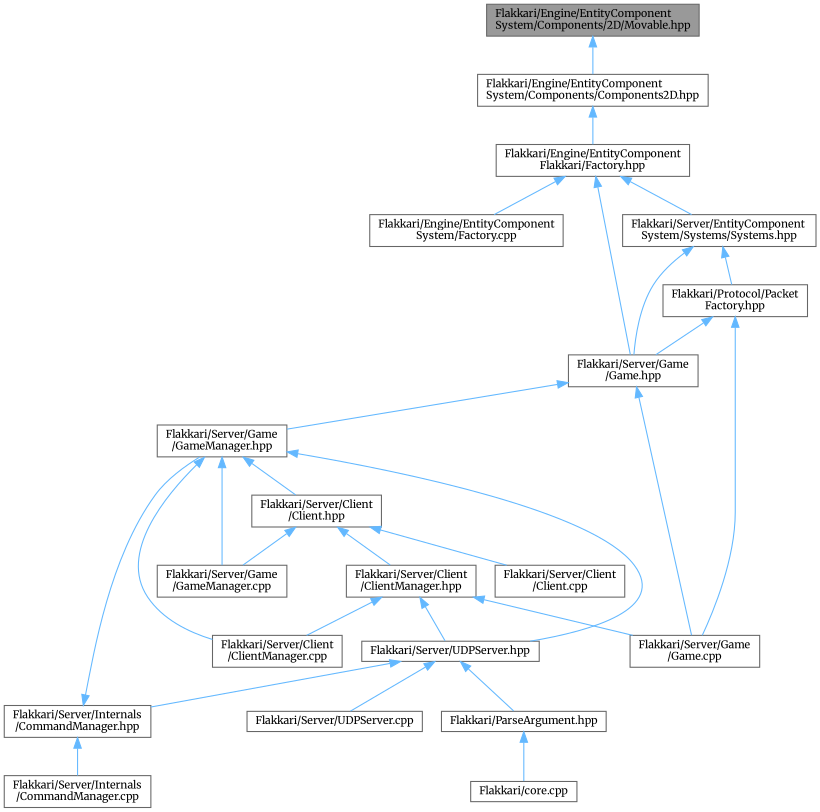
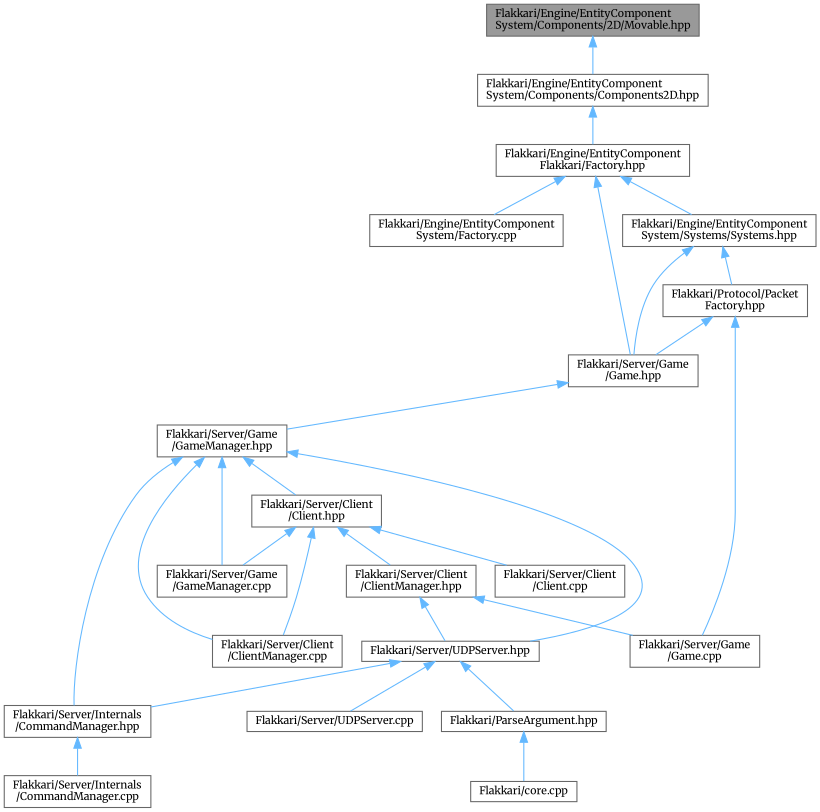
(719, 231) -> (719, 231)
(665, 516) -> none
(120, 564) -> (98, 572)
(339, 619) -> (299, 587)
